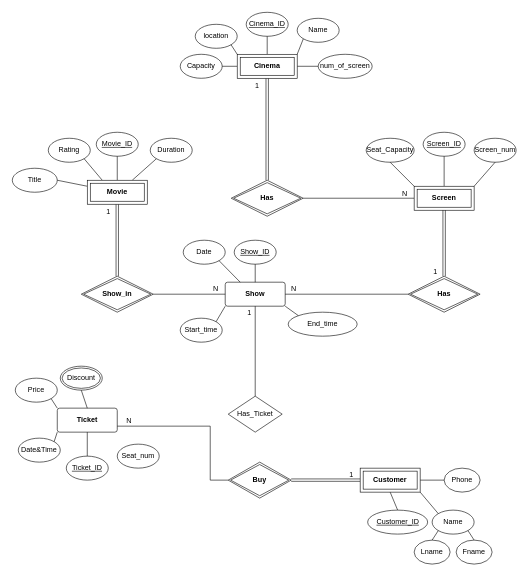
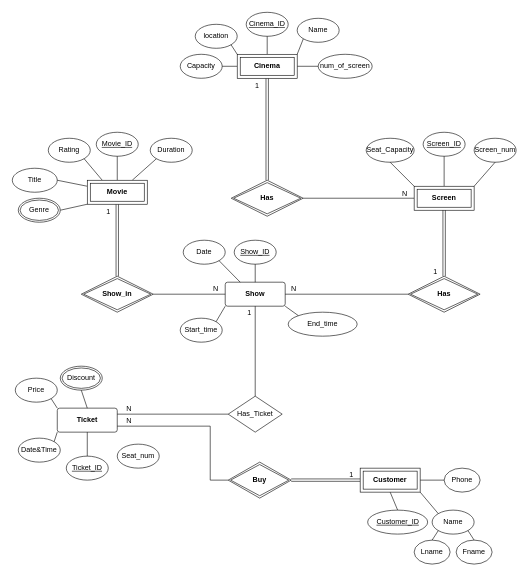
none -> (73, 207)
none -> (39, 210)
none -> (173, 414)
